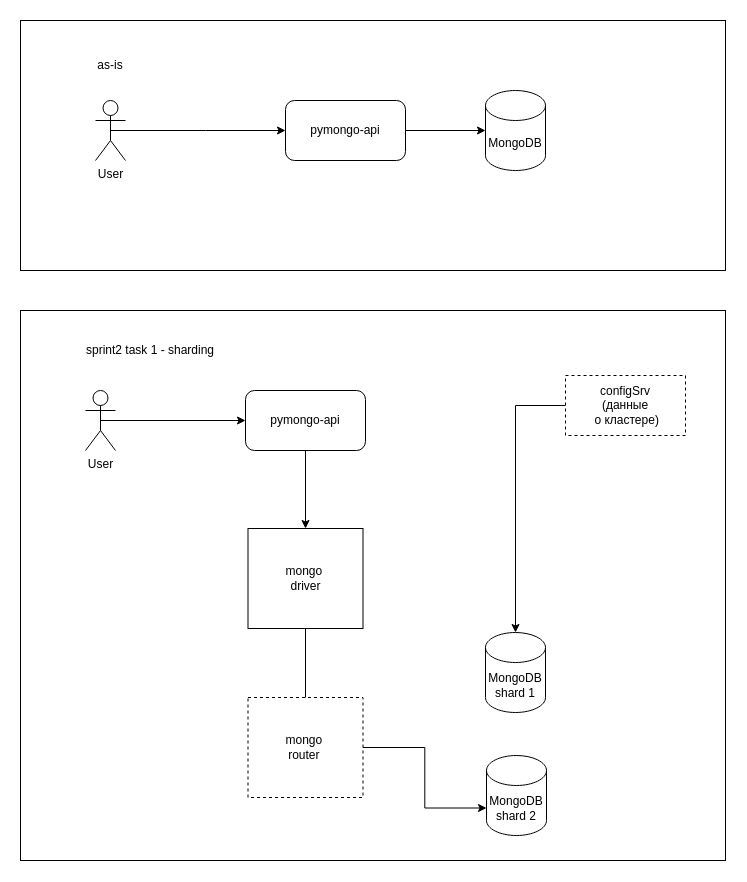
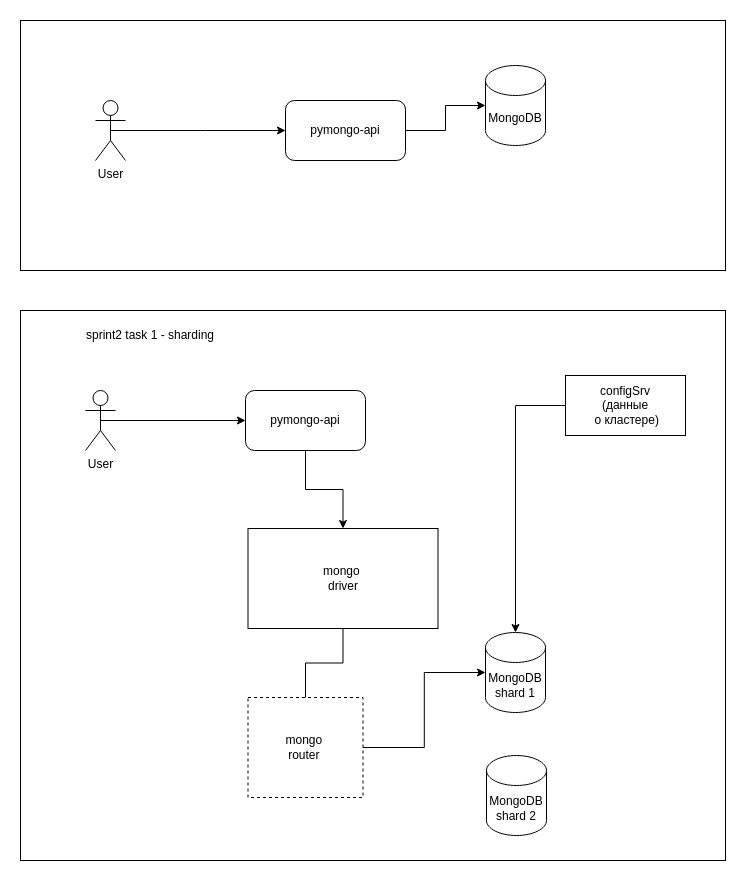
(111, 66) -> none
(516, 131) -> (516, 106)
(151, 351) -> (151, 336)
(626, 406) -> (626, 406)
(306, 579) -> (343, 579)
none -> (424, 682)
(425, 805) -> none
